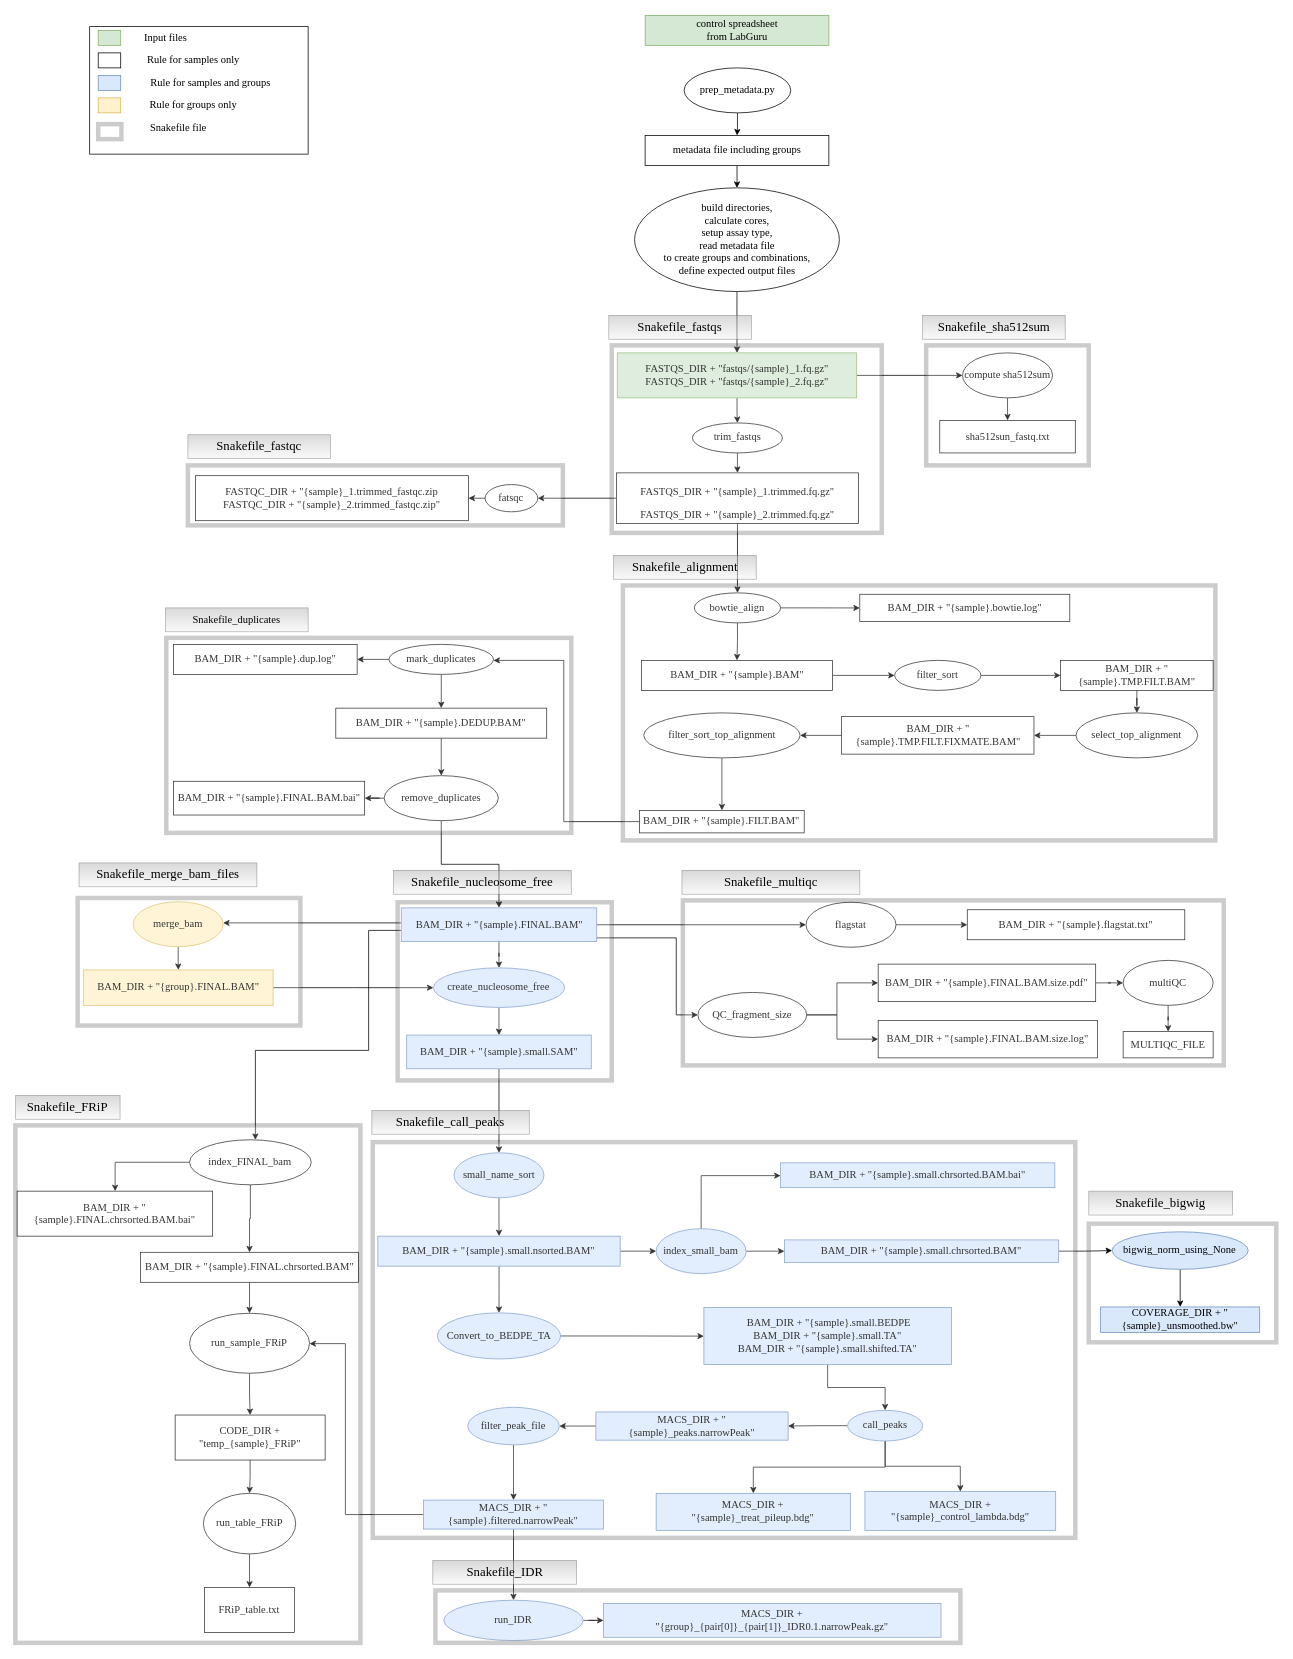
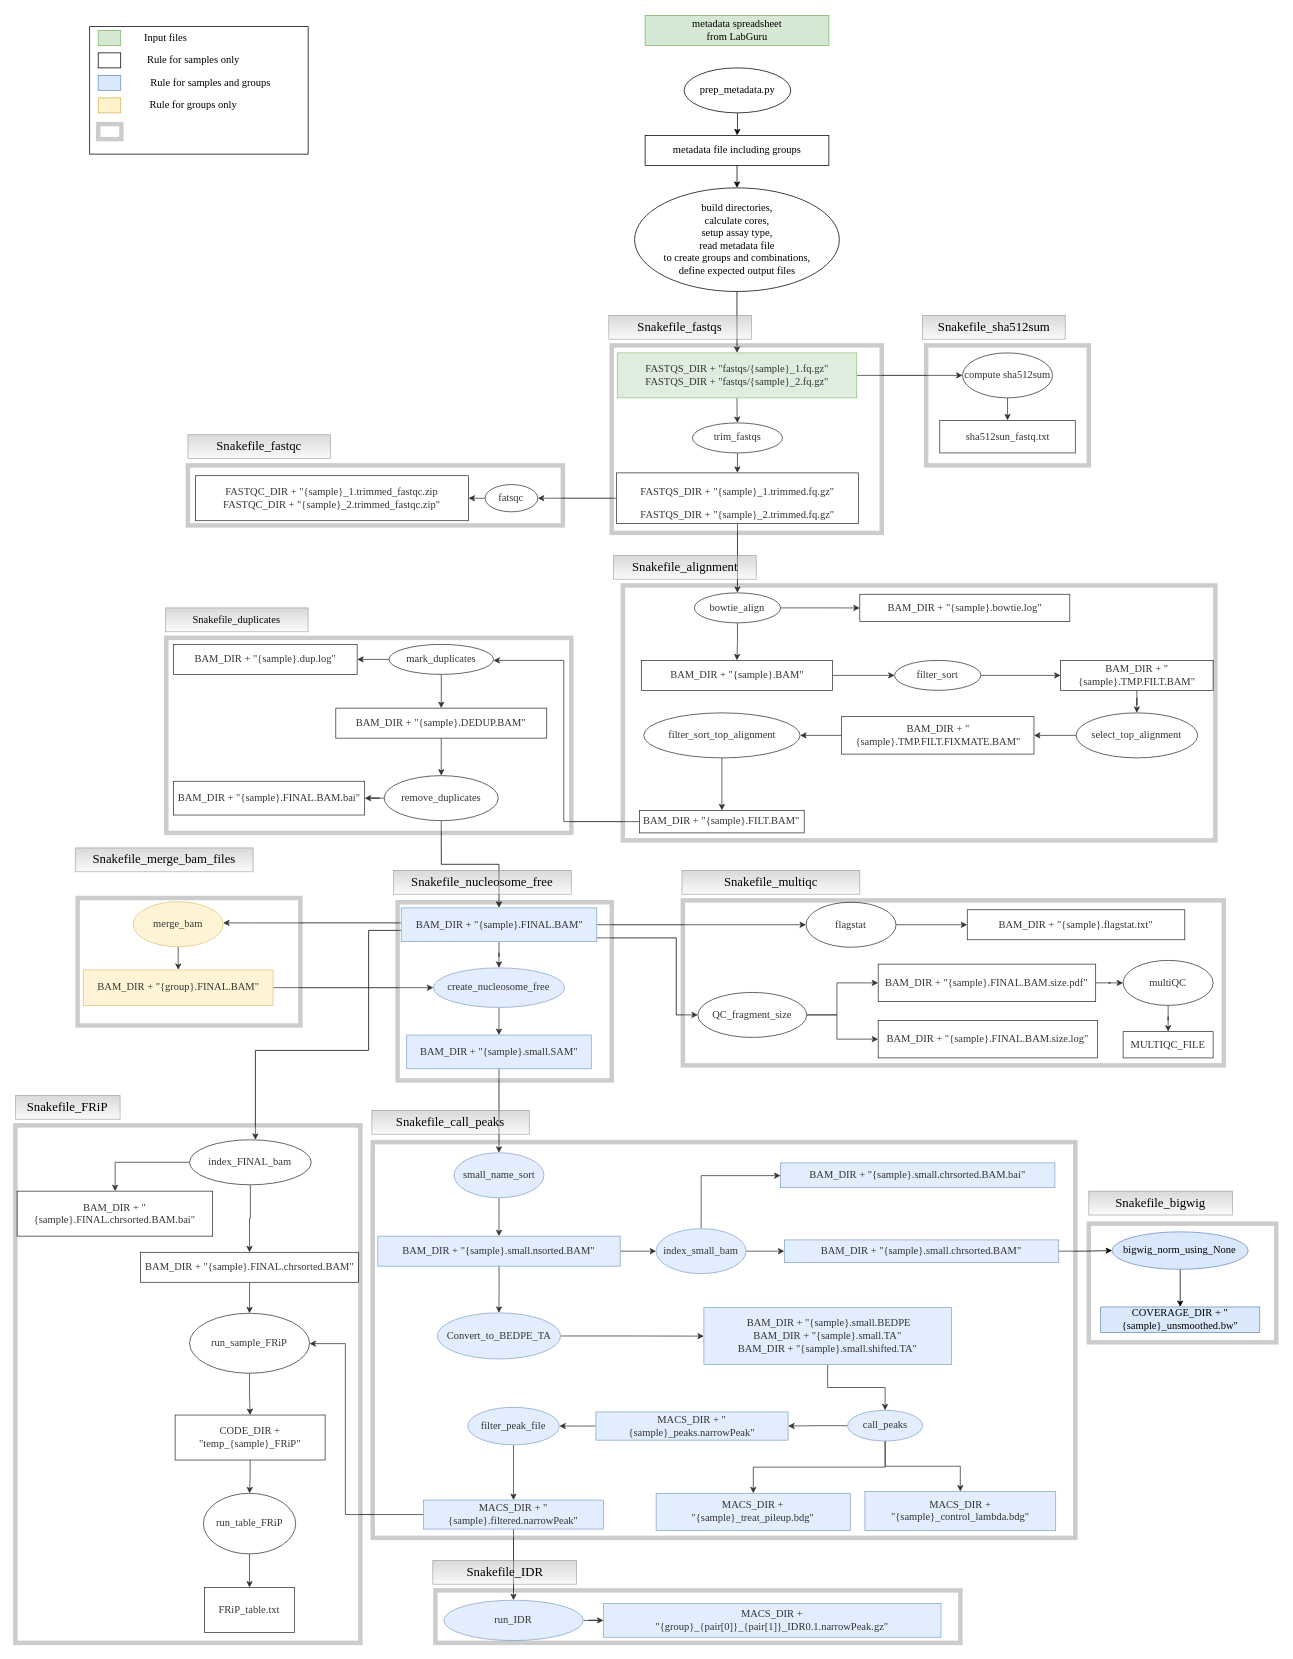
(737, 30) -> (737, 30)
(178, 128) -> none
(168, 875) -> (164, 860)
